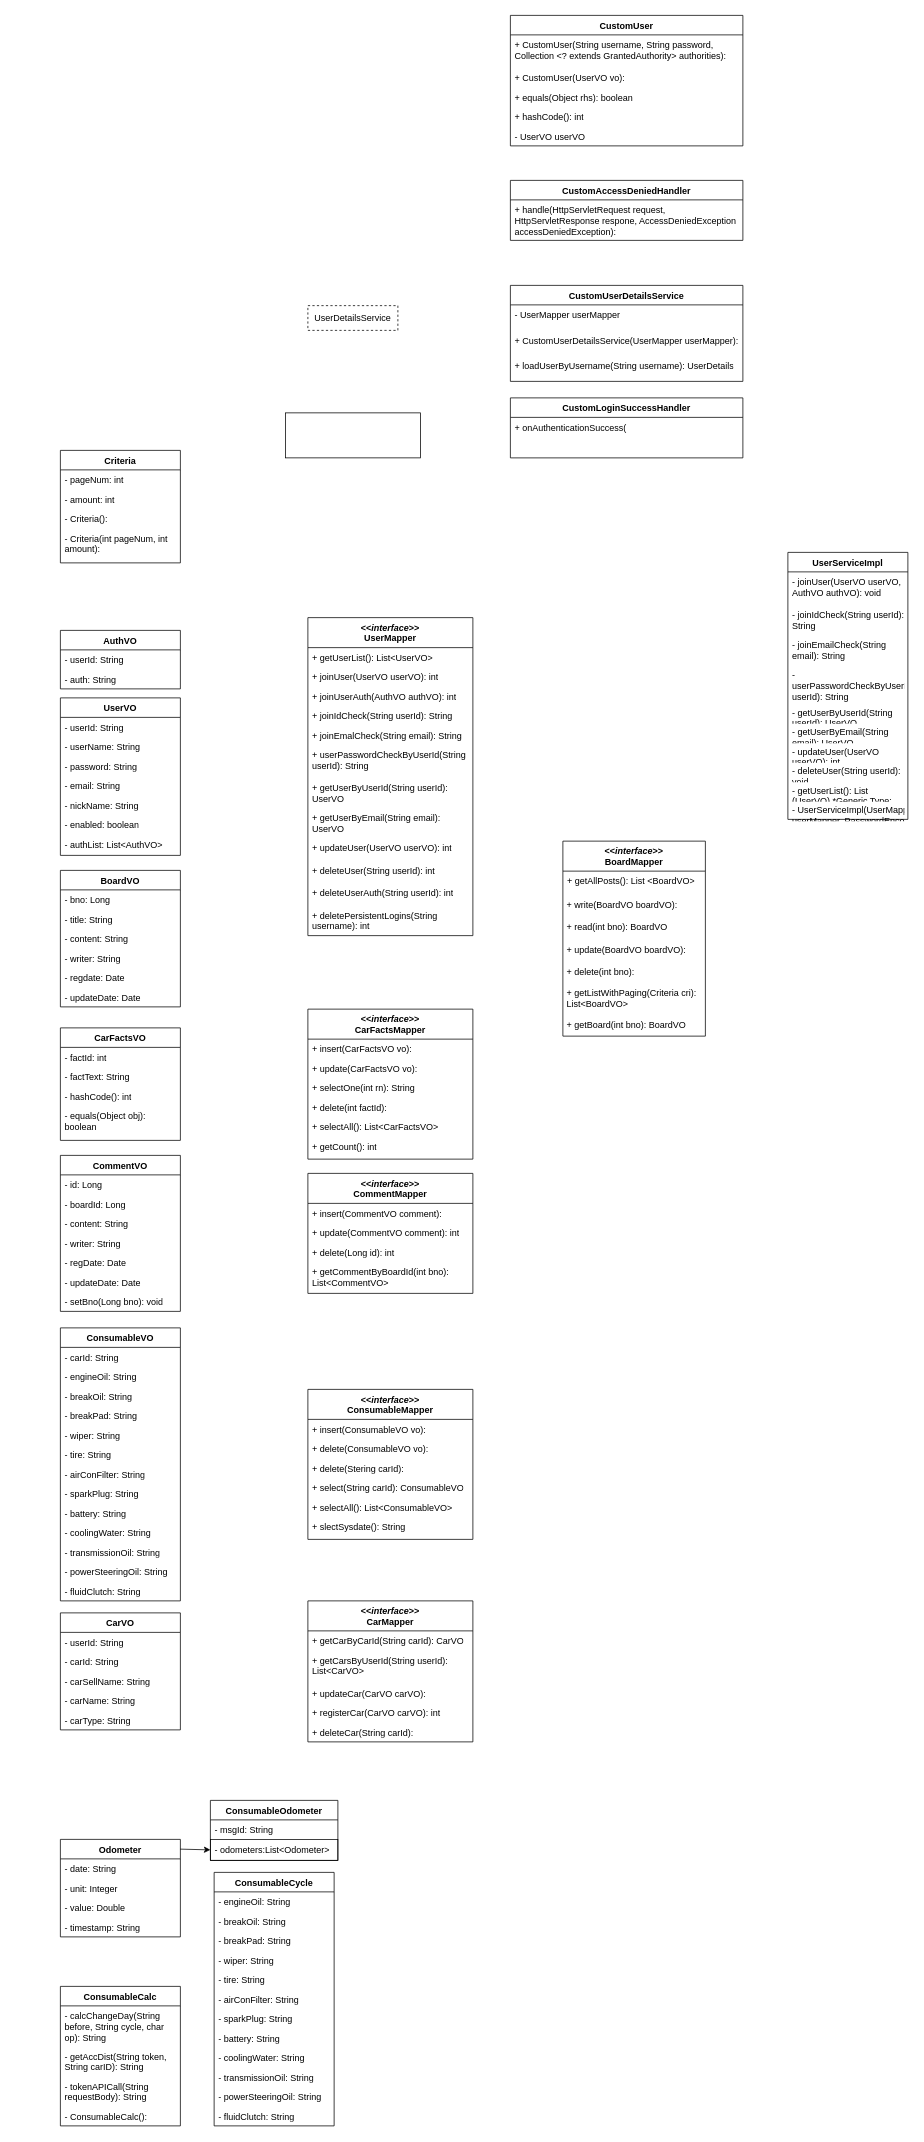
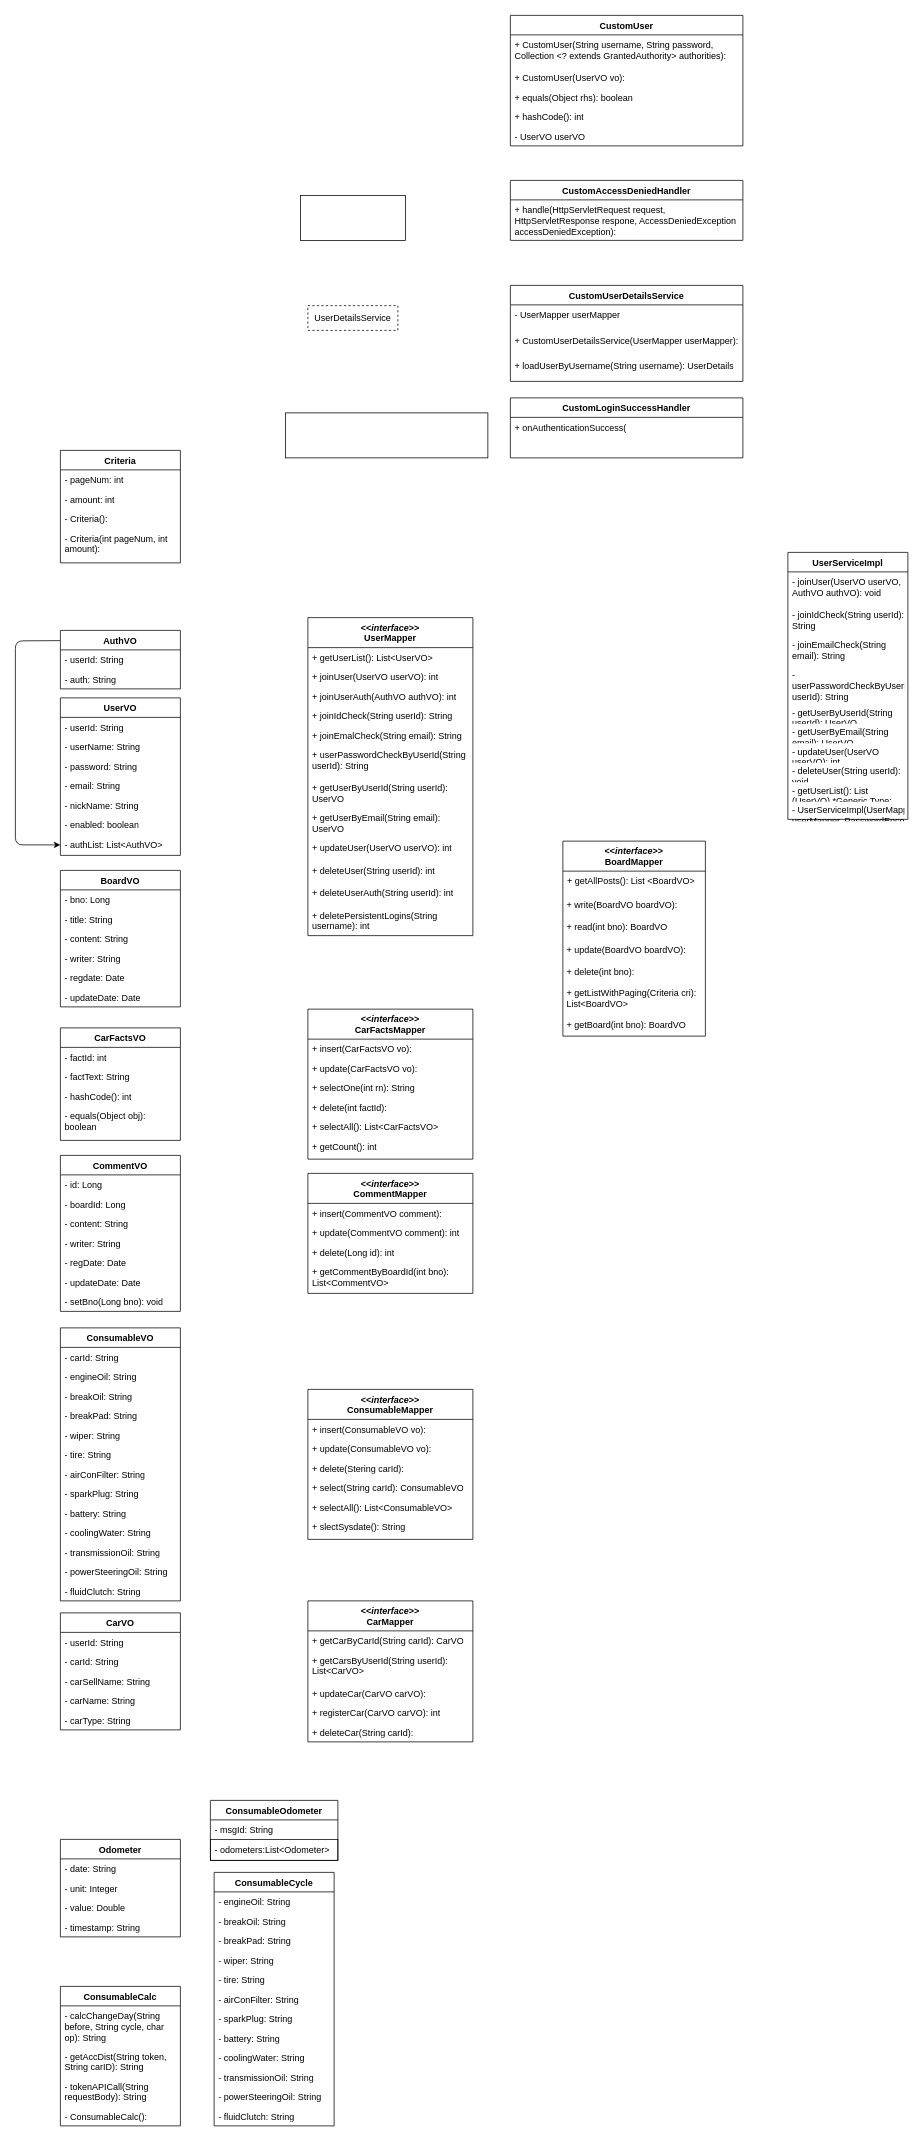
none -> (353, 218)
(353, 435) -> (387, 435)
none -> (15, 724)
(372, 1450) -> (373, 1450)
(192, 1849) -> none
